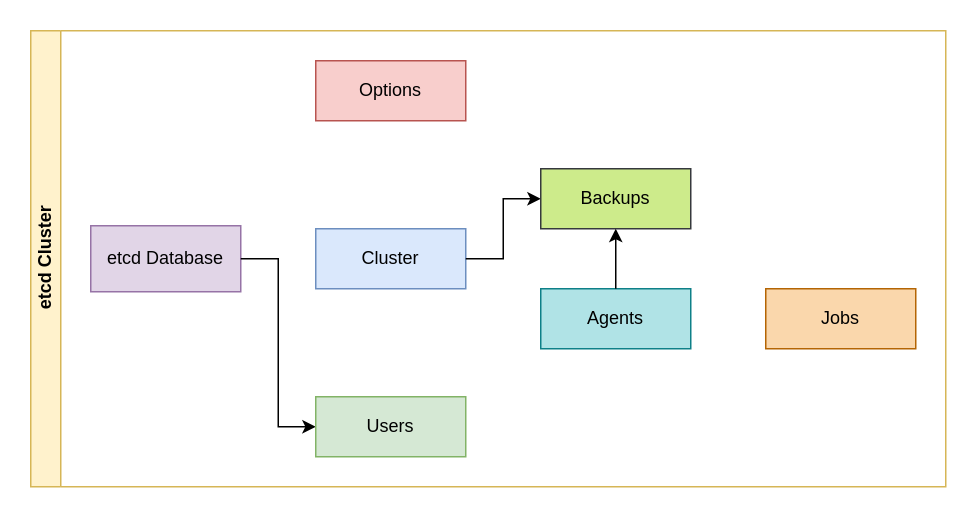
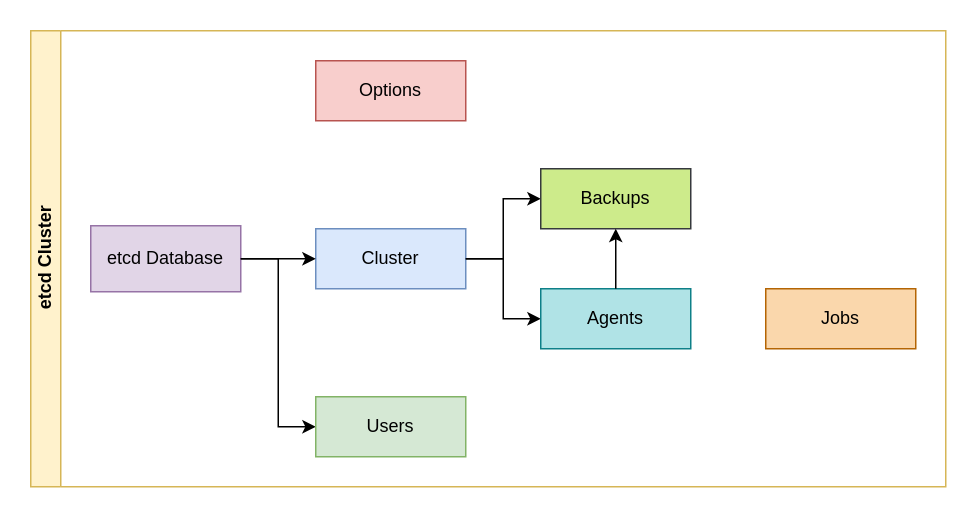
none -> (294, 259)
none -> (503, 303)
